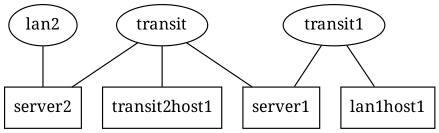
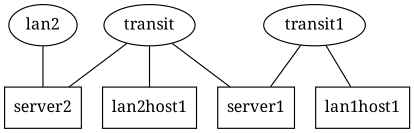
(162, 108) -> (150, 108)
